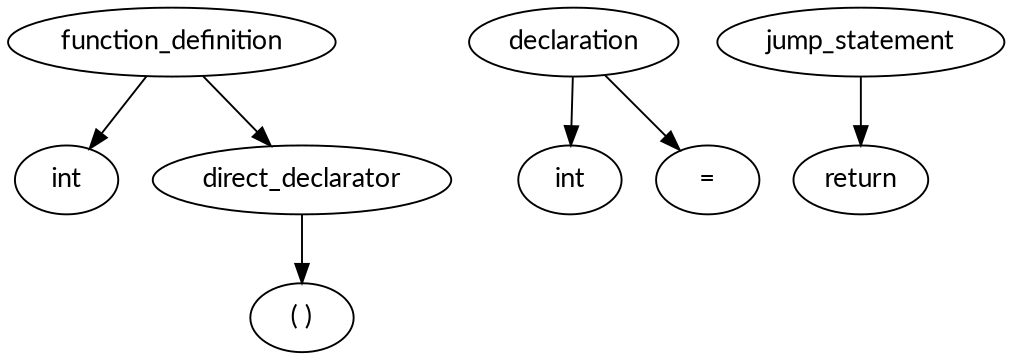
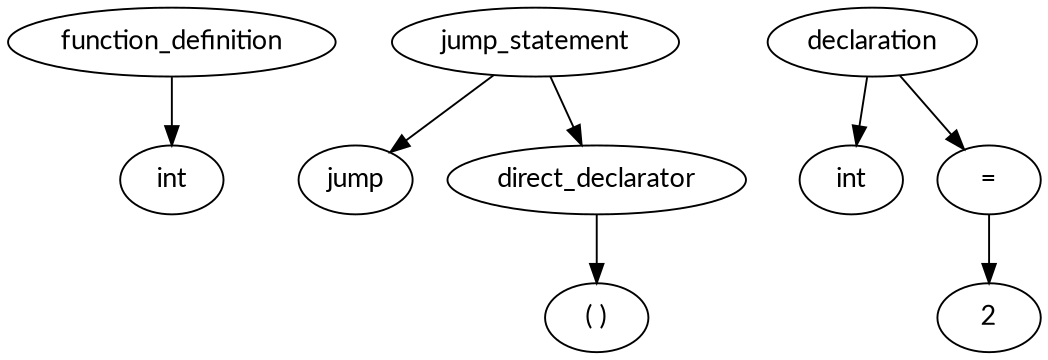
(230, 104) -> (562, 102)
(861, 180) -> (356, 180)
none -> (989, 318)
